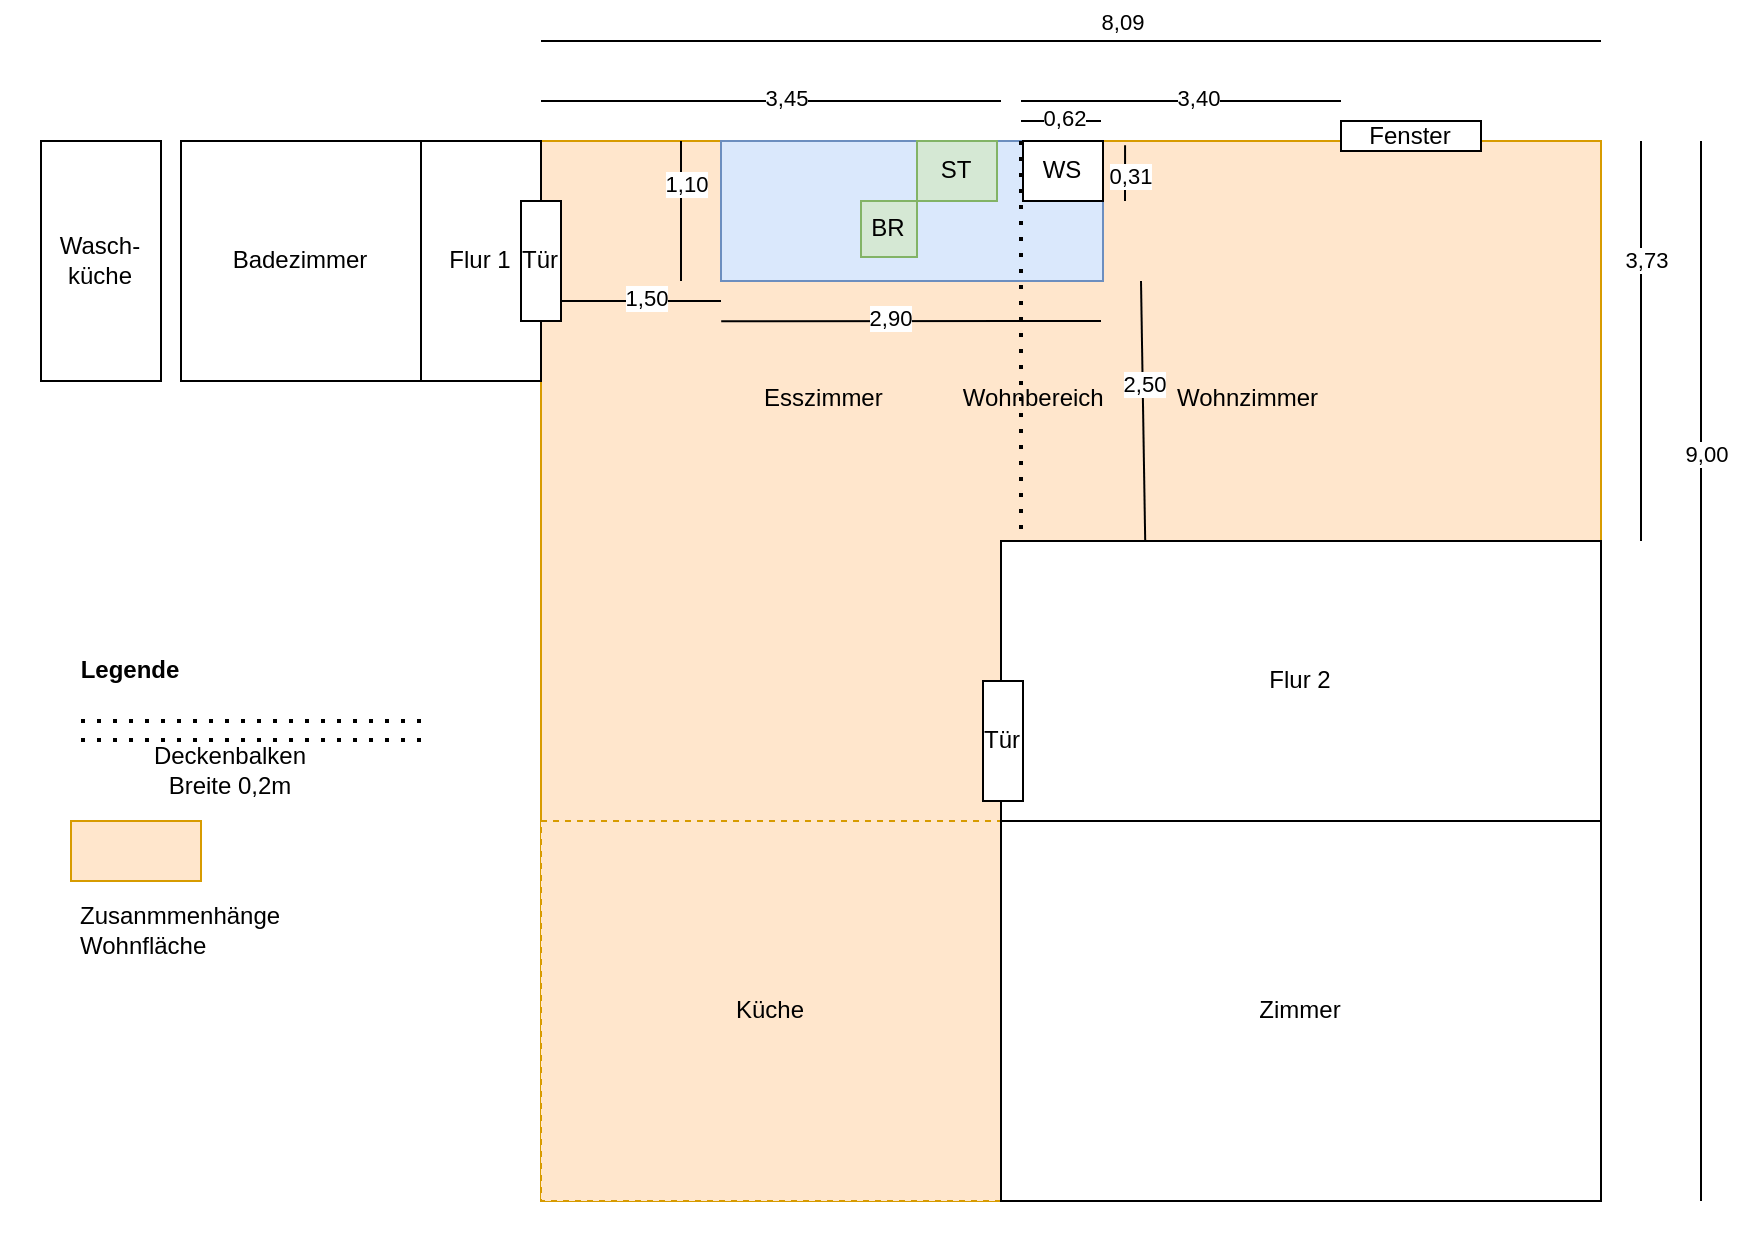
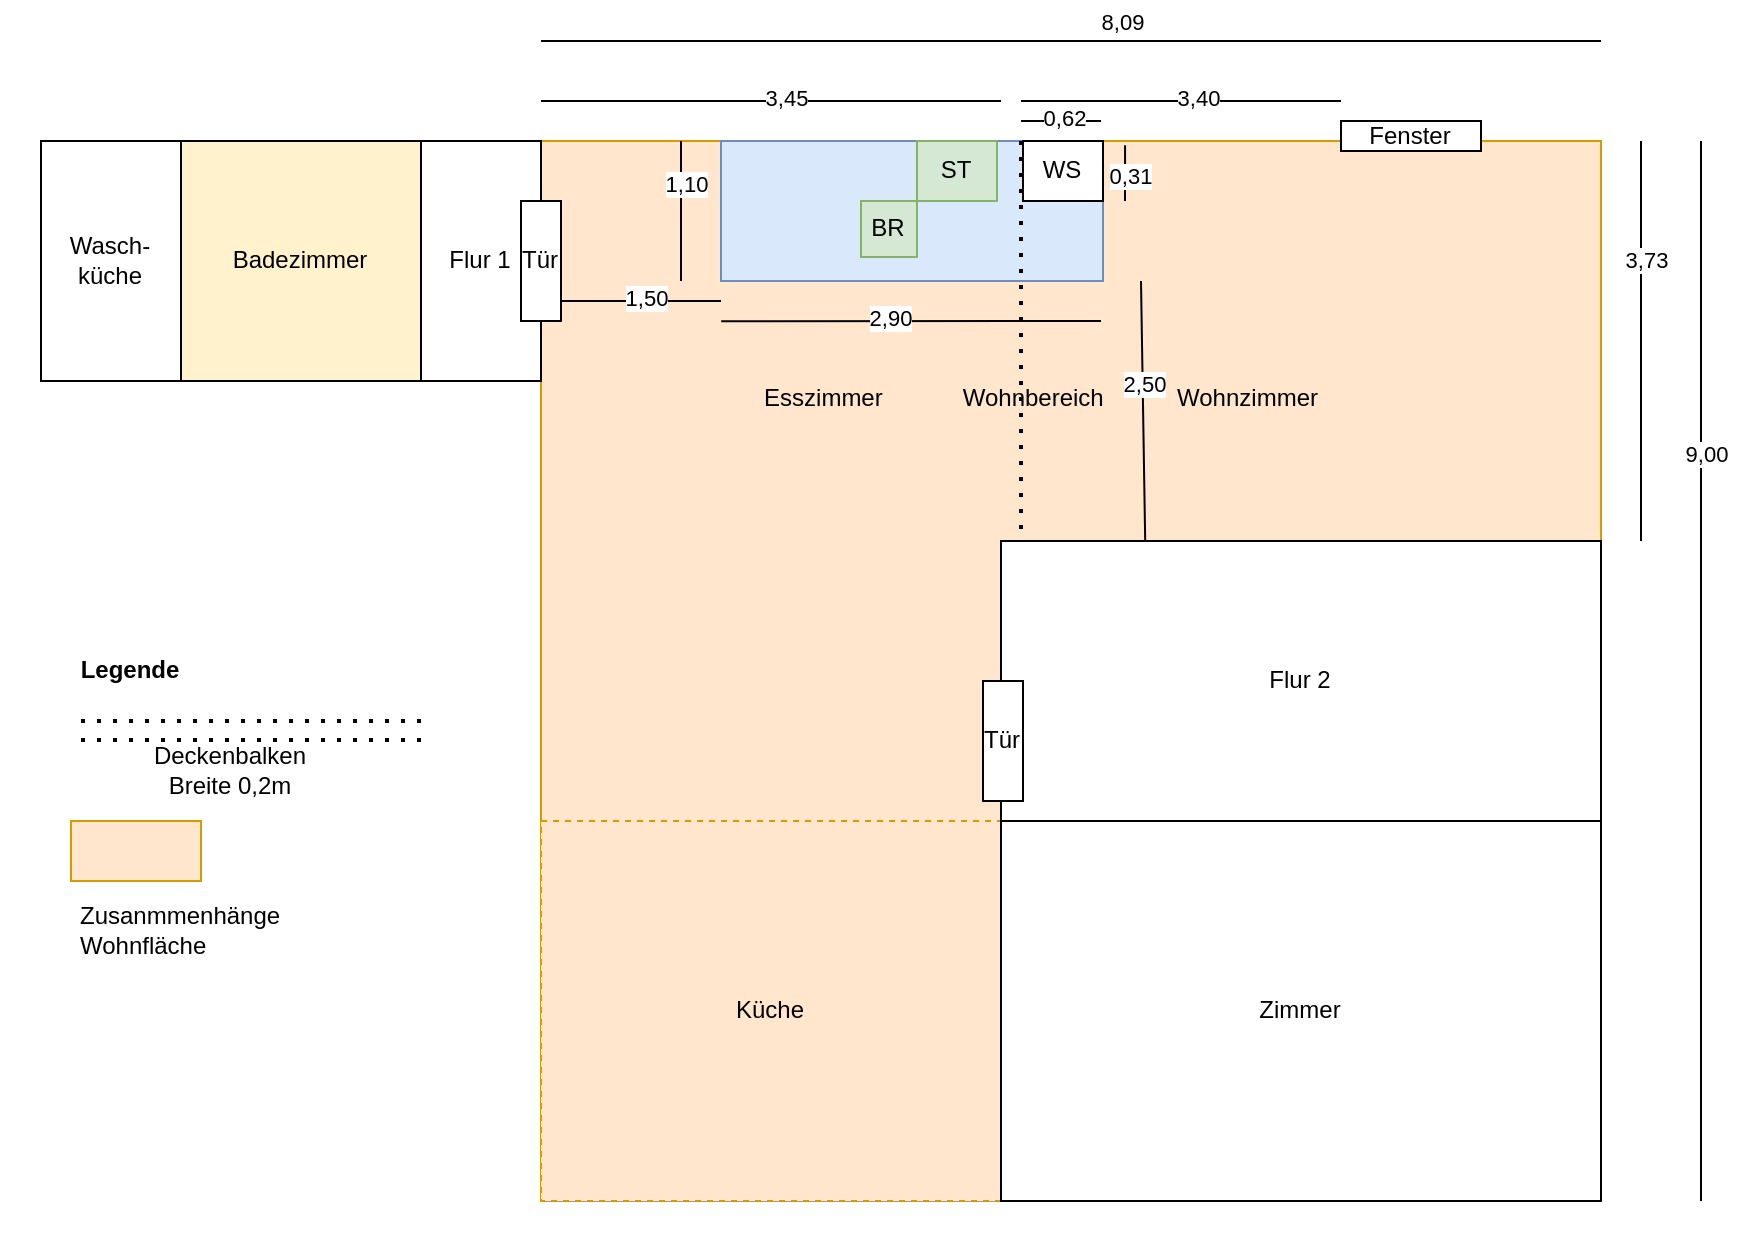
(101, 261) -> (111, 261)
(301, 261) -> (301, 261)
